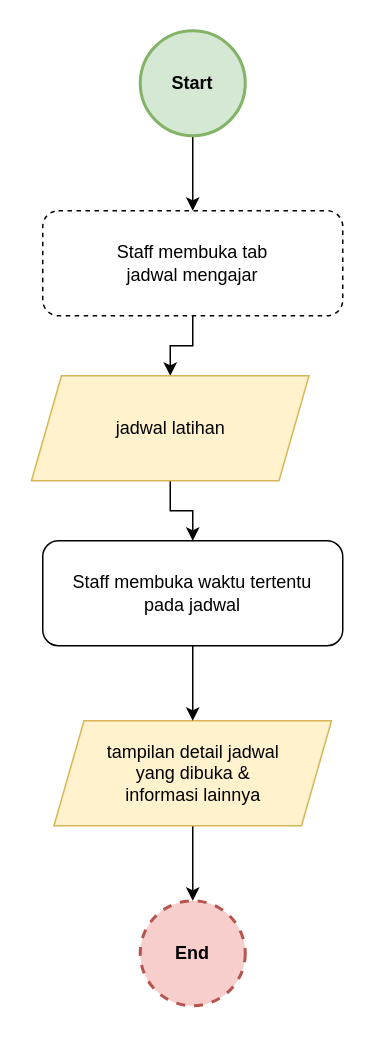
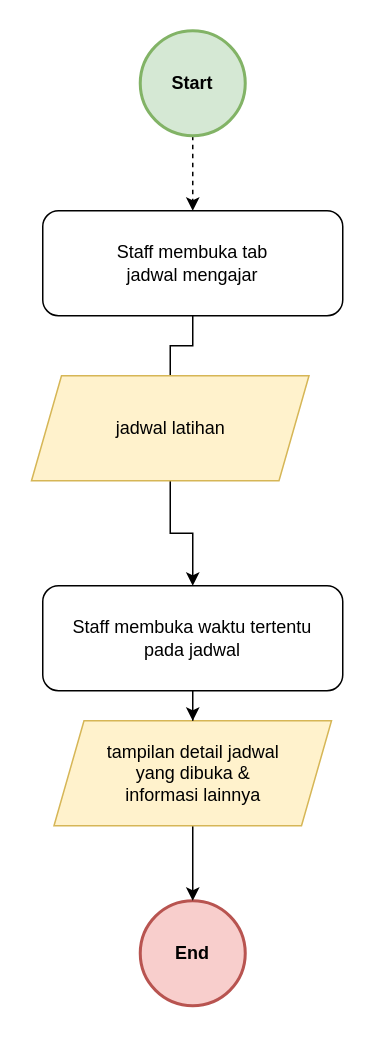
(193, 169) -> (193, 169)
(193, 263) -> (193, 263)
(170, 364) -> (170, 368)
(193, 593) -> (193, 638)
(193, 953) -> (193, 953)
